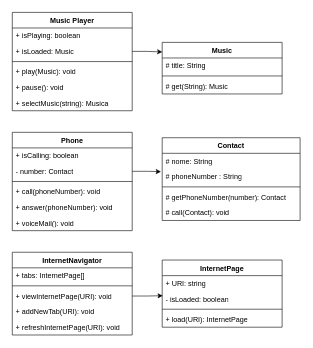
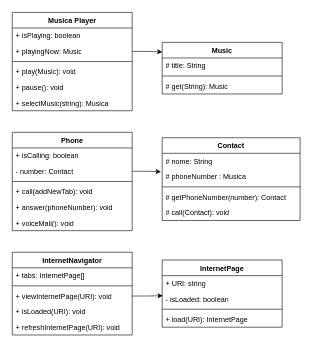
(72, 21) -> (72, 21)
(45, 52) -> (49, 52)
(206, 177) -> (206, 177)
(61, 192) -> (57, 192)
(57, 312) -> (54, 312)
